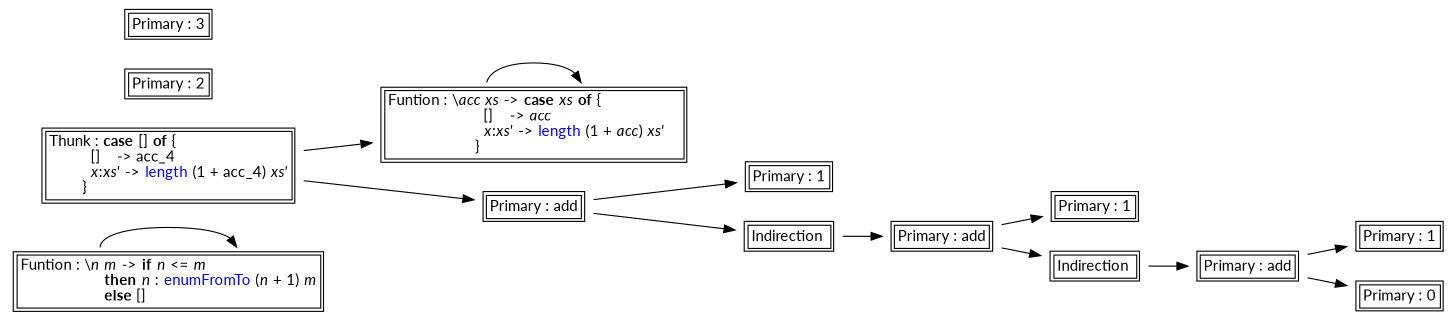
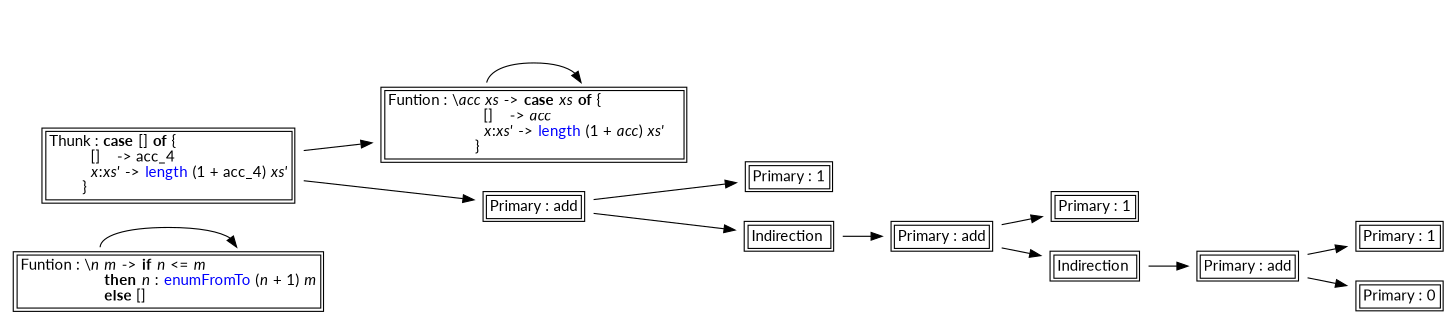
(168, 24) -> none
(168, 84) -> none
